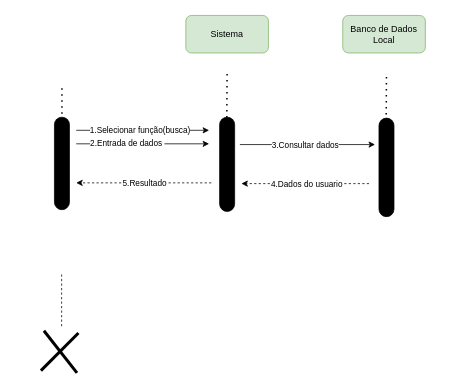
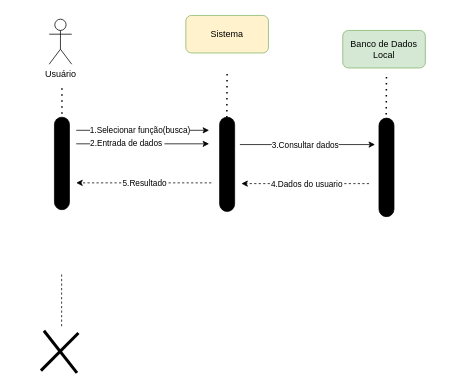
(227, 34) -> (227, 34)
(384, 34) -> (384, 49)
none -> (60, 42)
